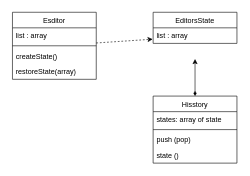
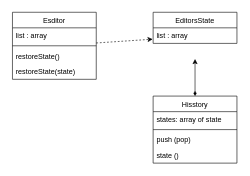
(42, 56) -> (44, 56)
(54, 72) -> (54, 72)
